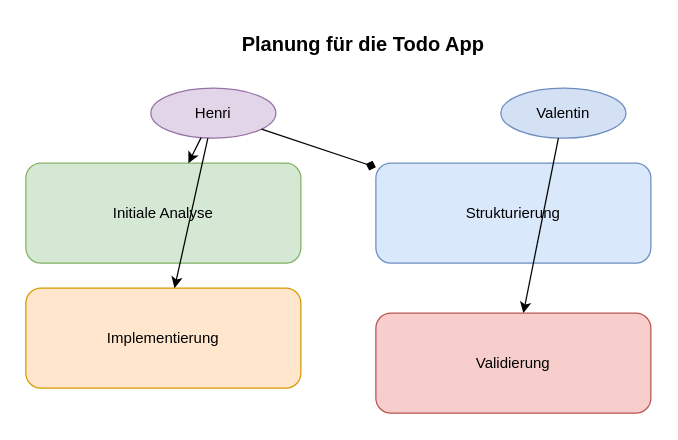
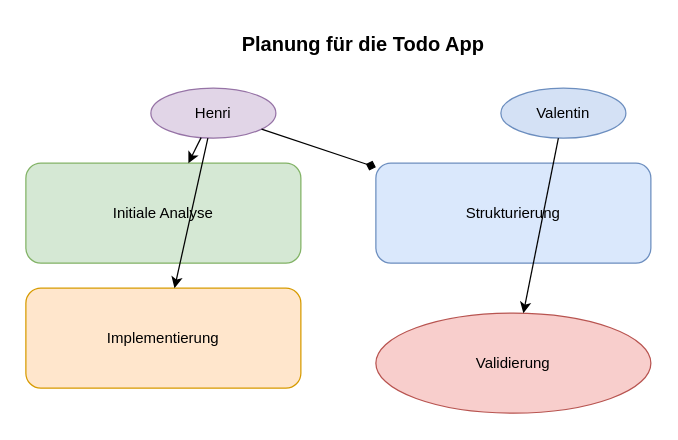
(513, 363) -> (513, 363)
